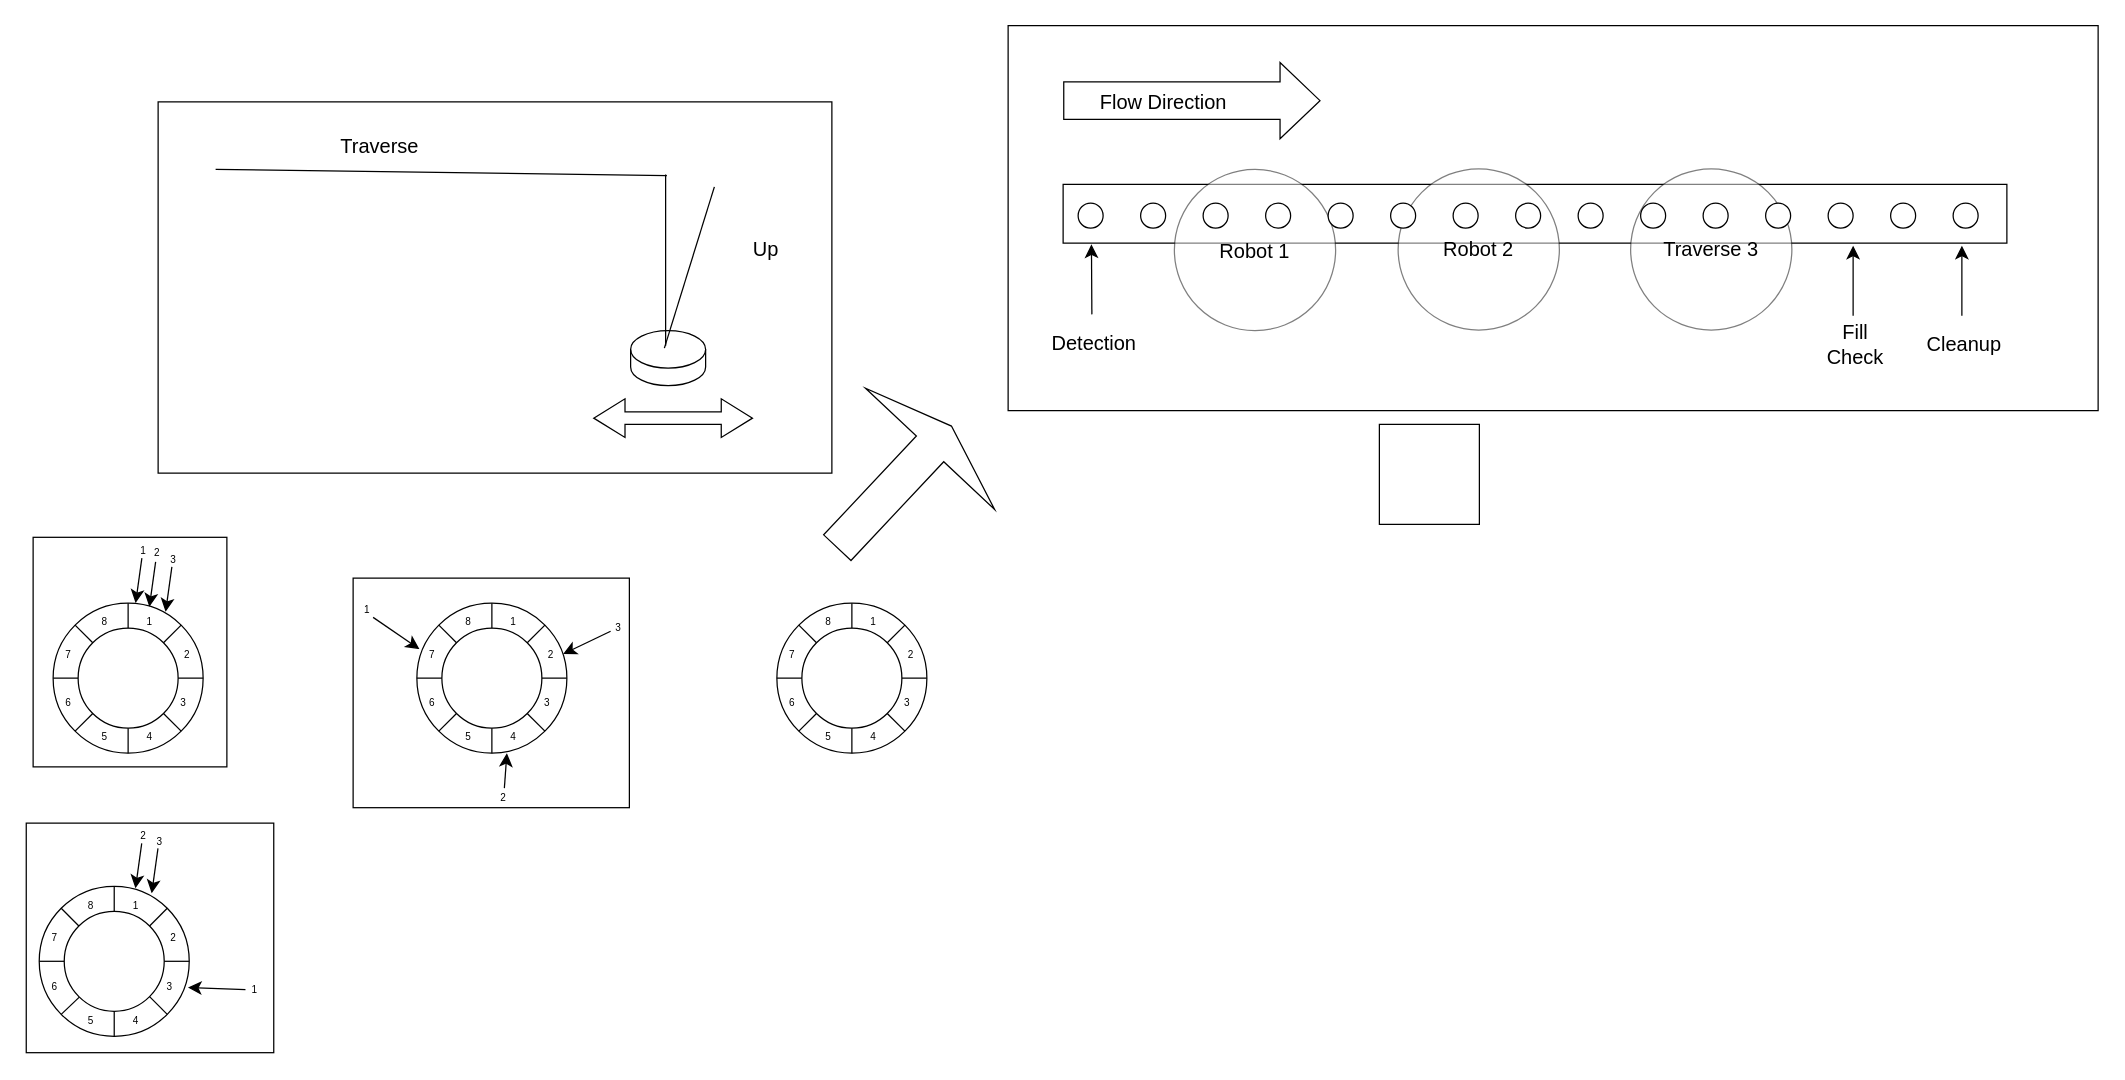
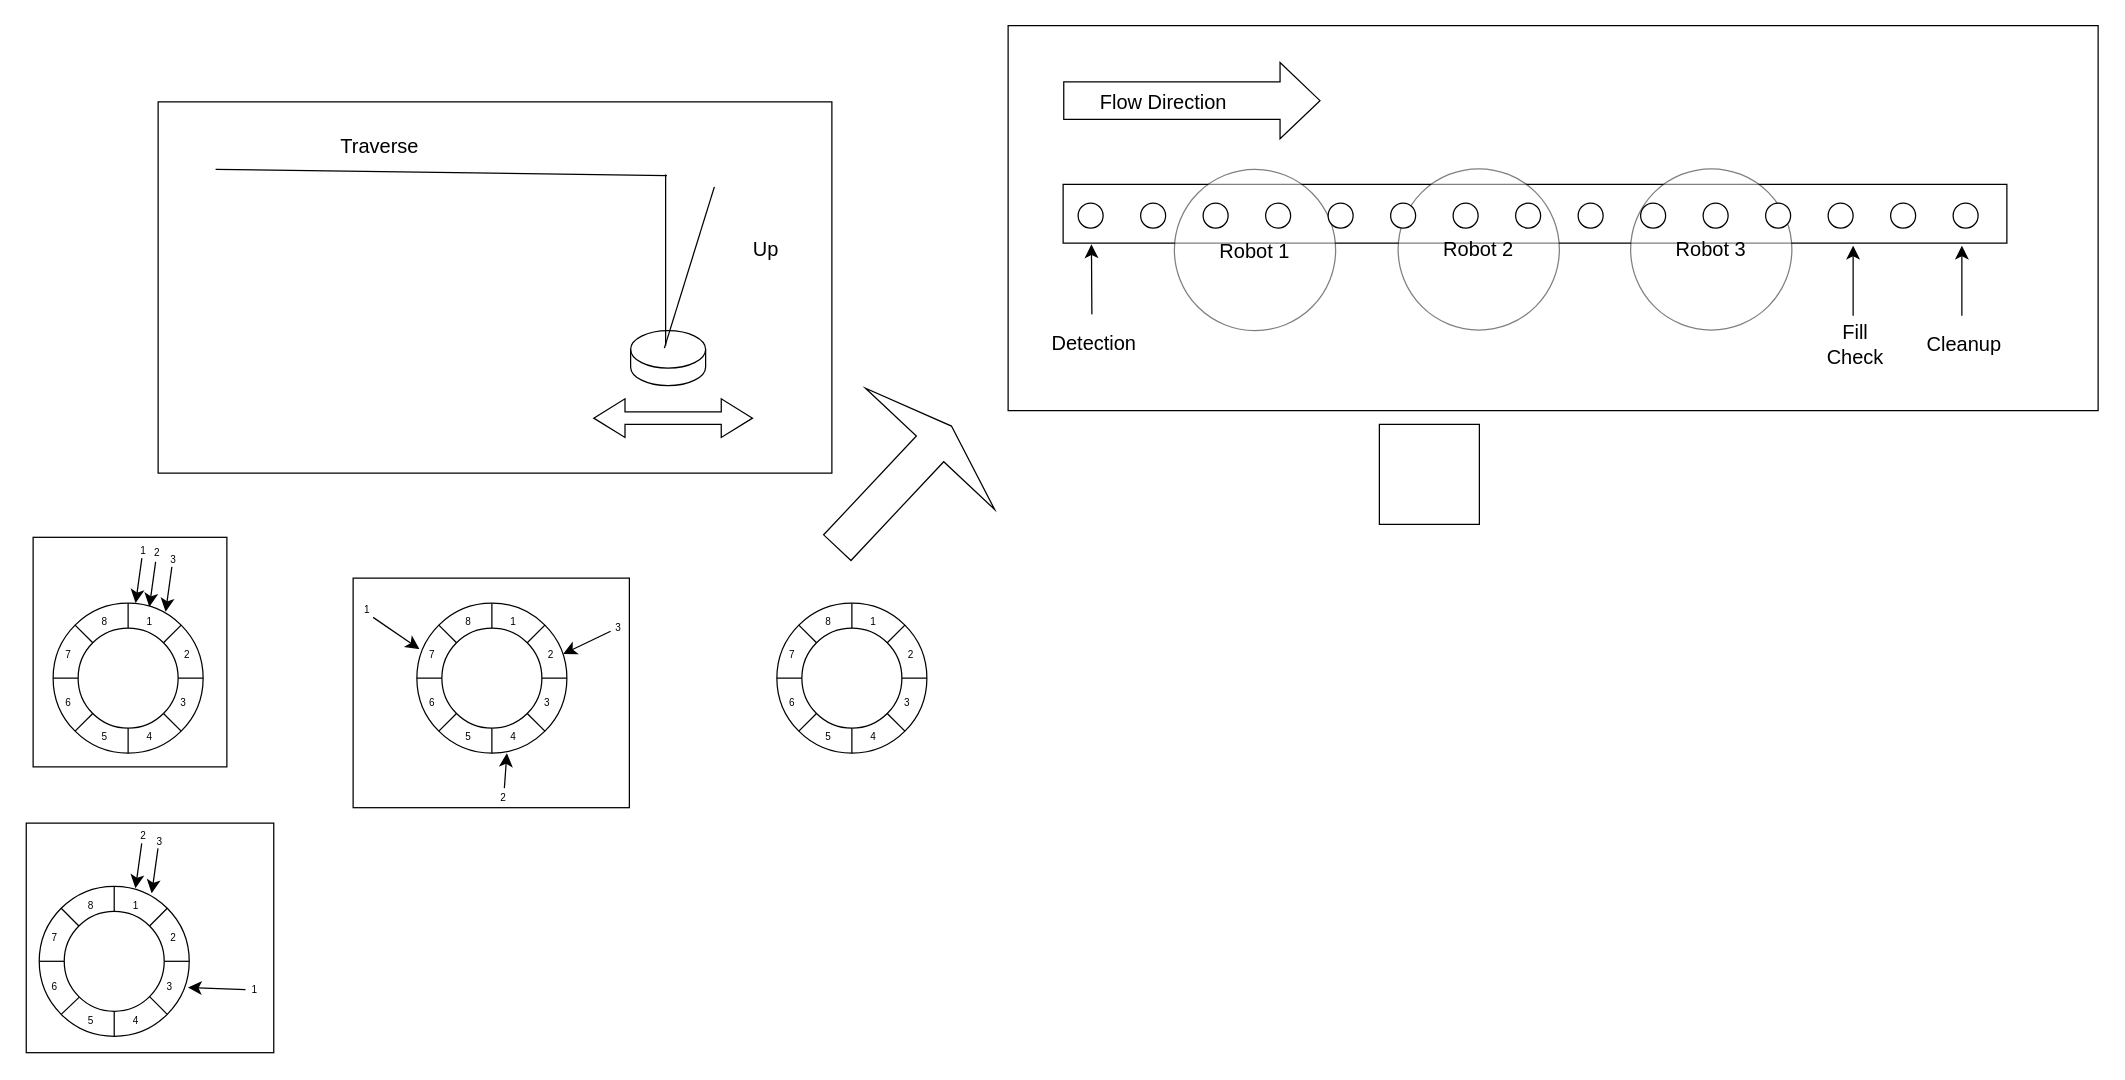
(1711, 249) -> (1711, 249)
